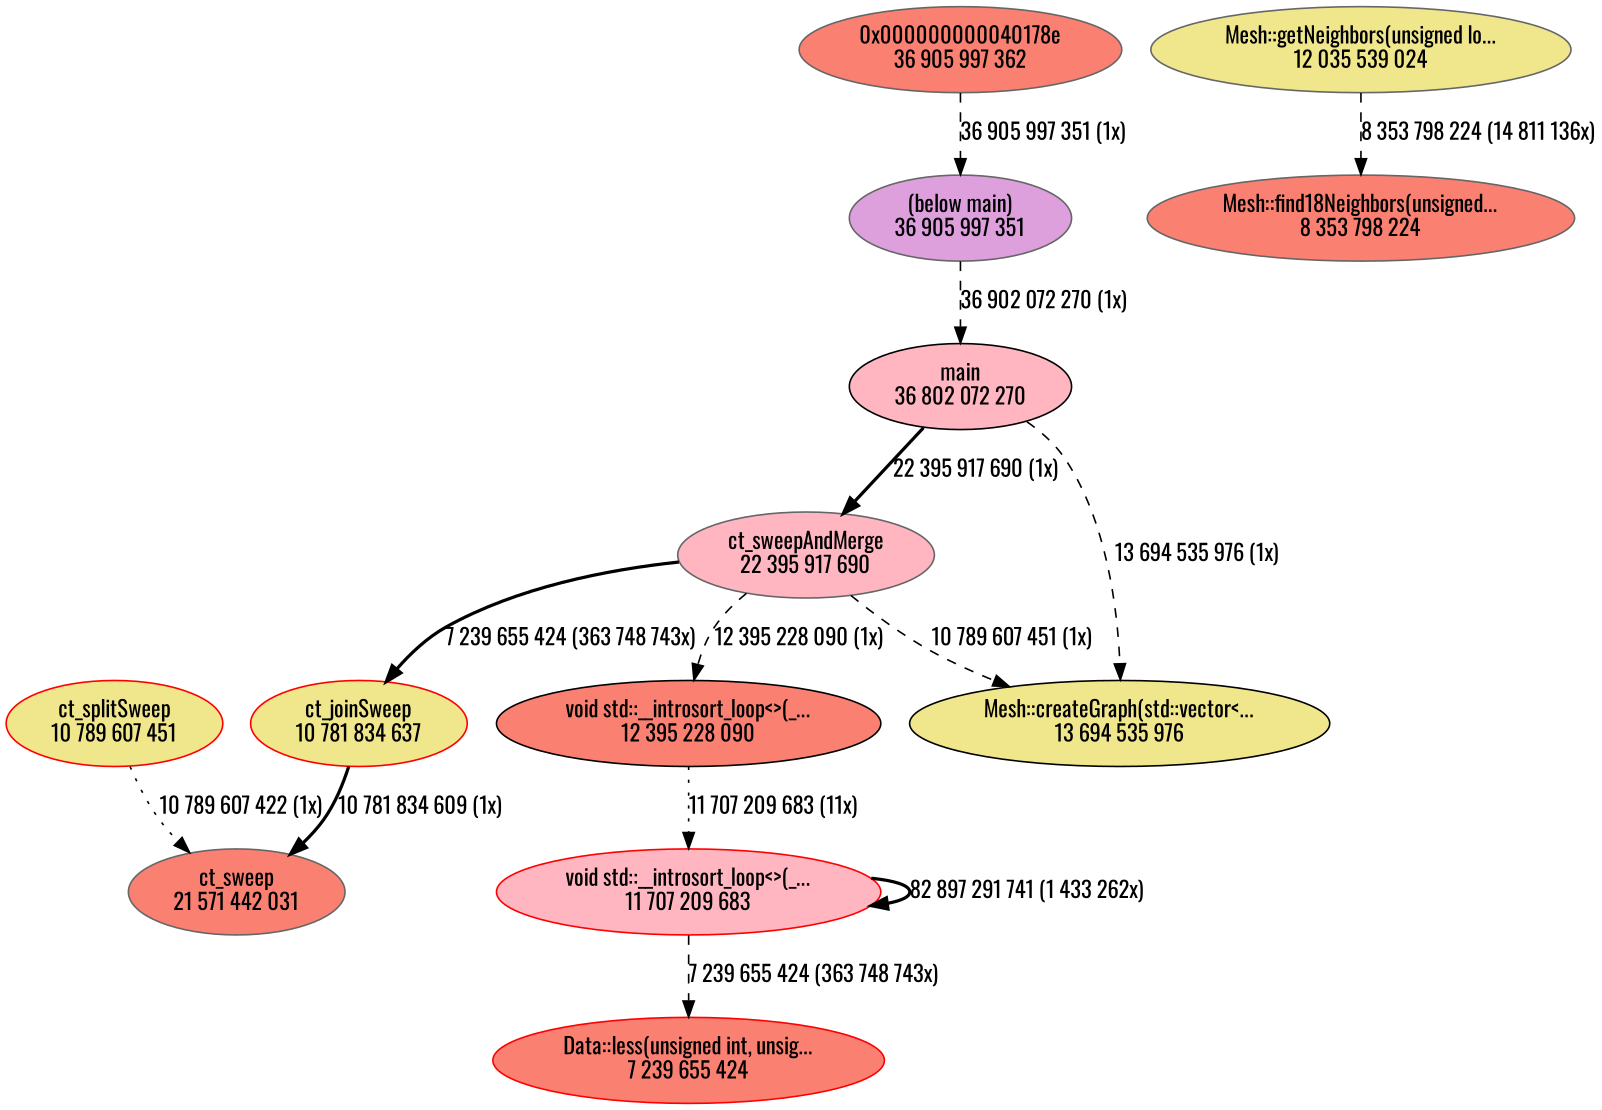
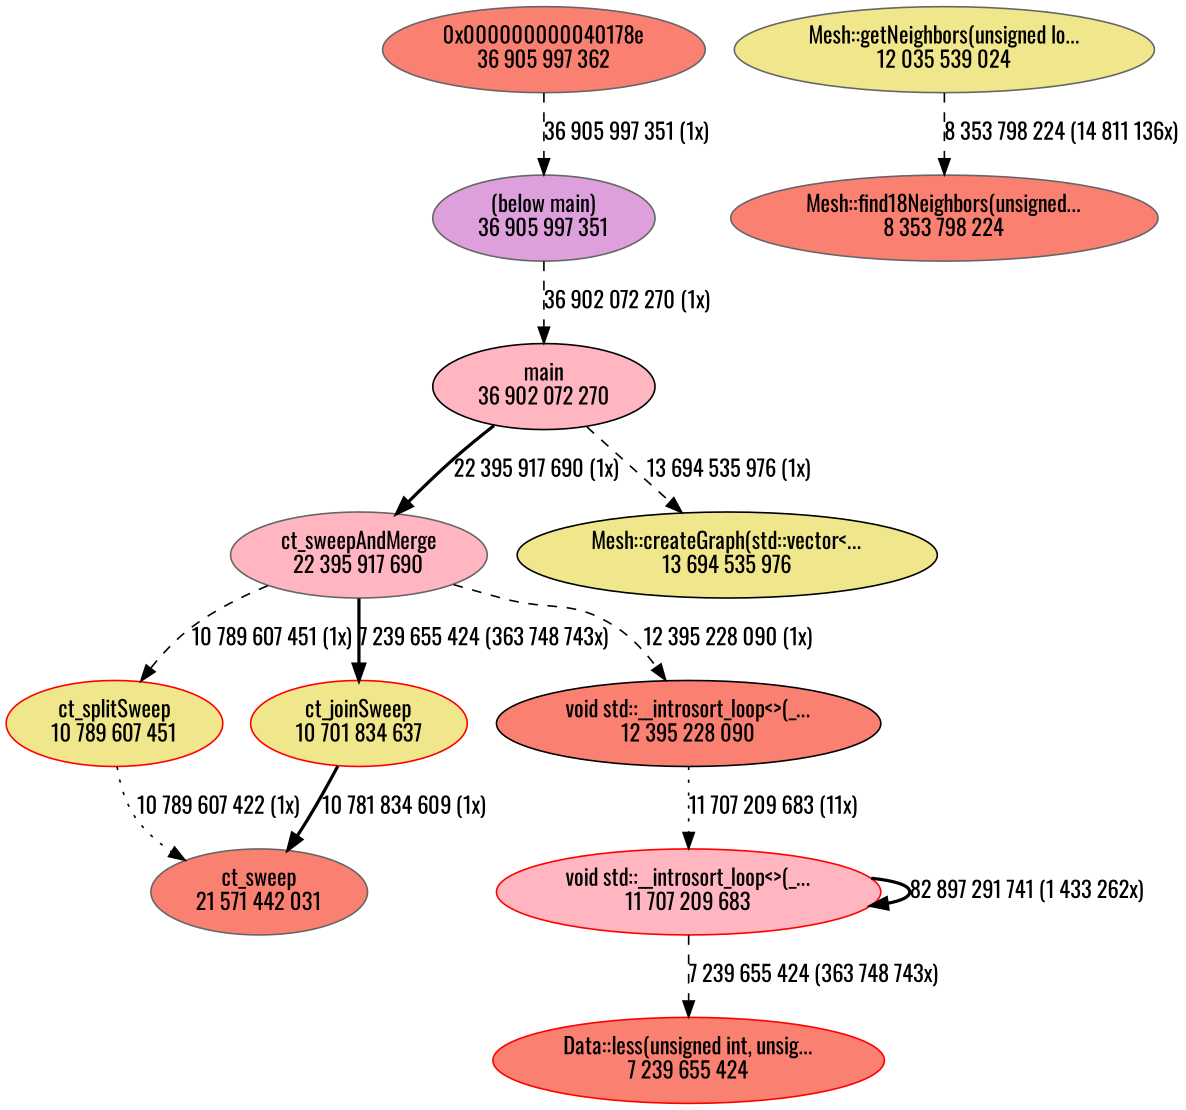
(960, 387) -> (544, 387)
(919, 644) -> (204, 619)
(359, 723) -> (359, 723)
